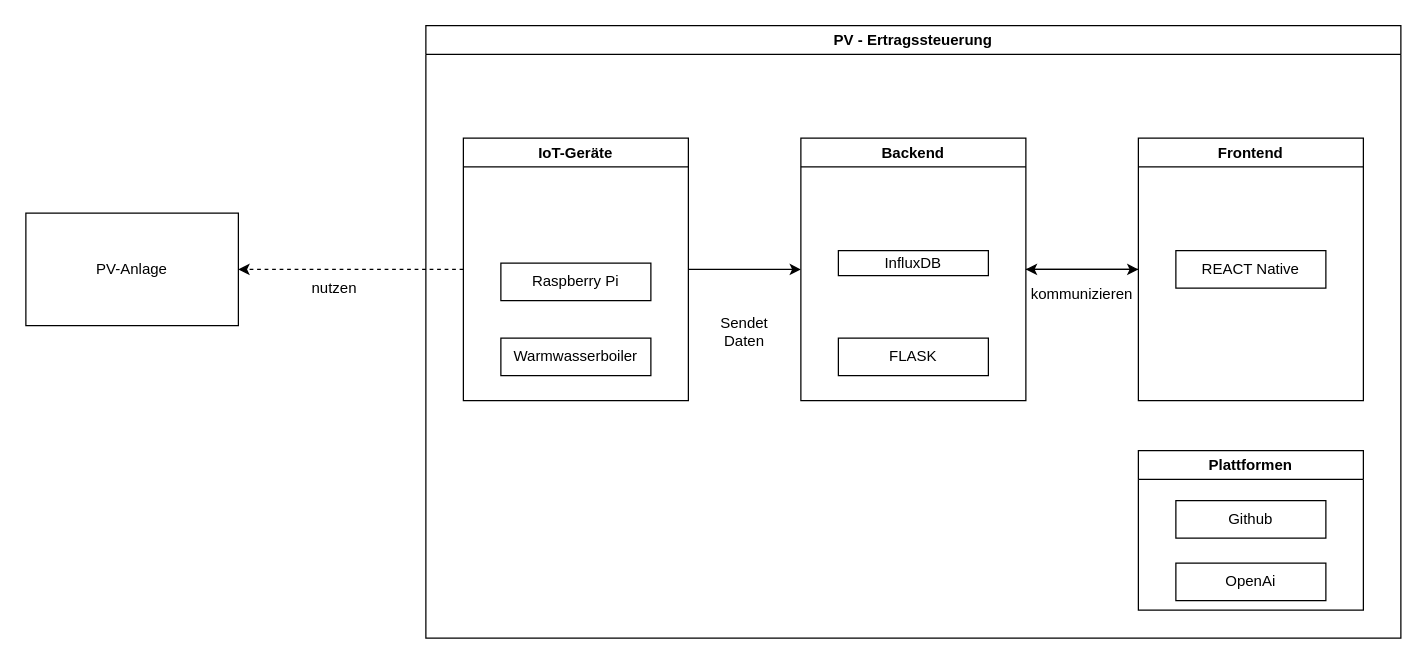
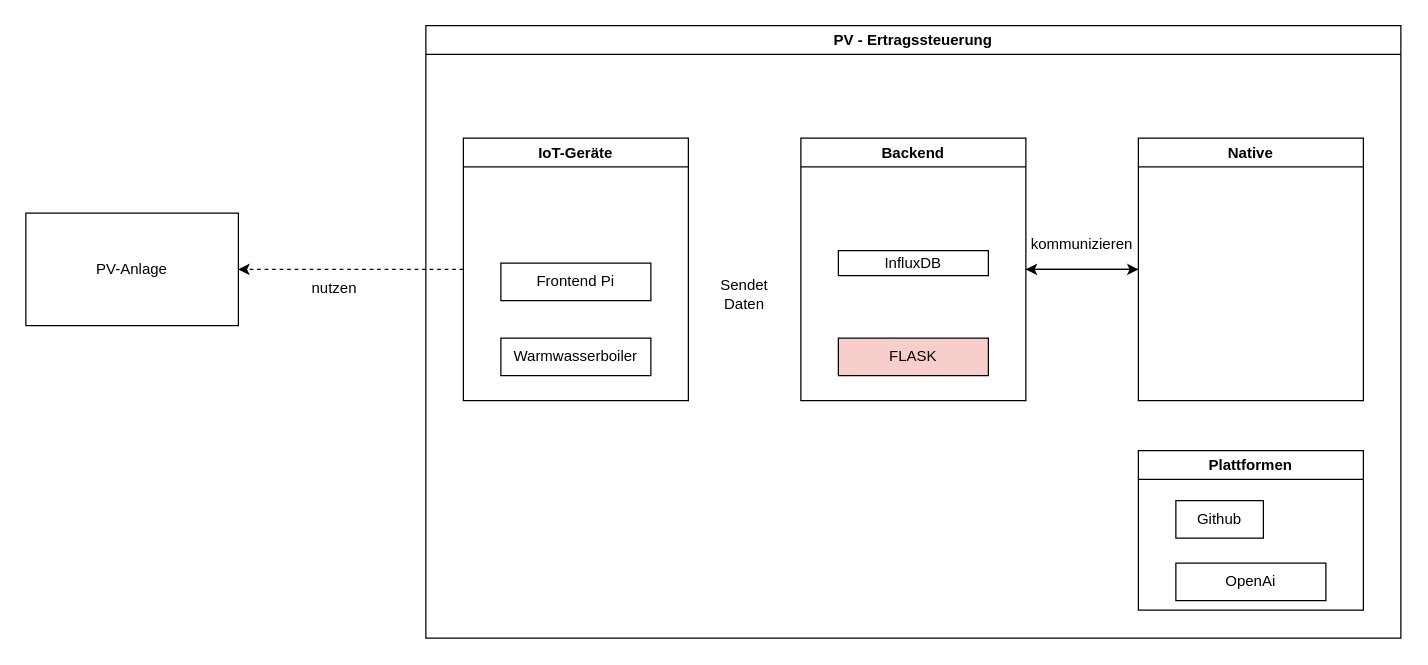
(1251, 153) -> (1251, 153)
(741, 269) -> none
(1251, 269) -> none
(576, 282) -> (576, 282)
(1082, 294) -> (1082, 244)
(744, 332) -> (744, 294)
(913, 357) -> (913, 357)
(1251, 519) -> (1219, 519)
